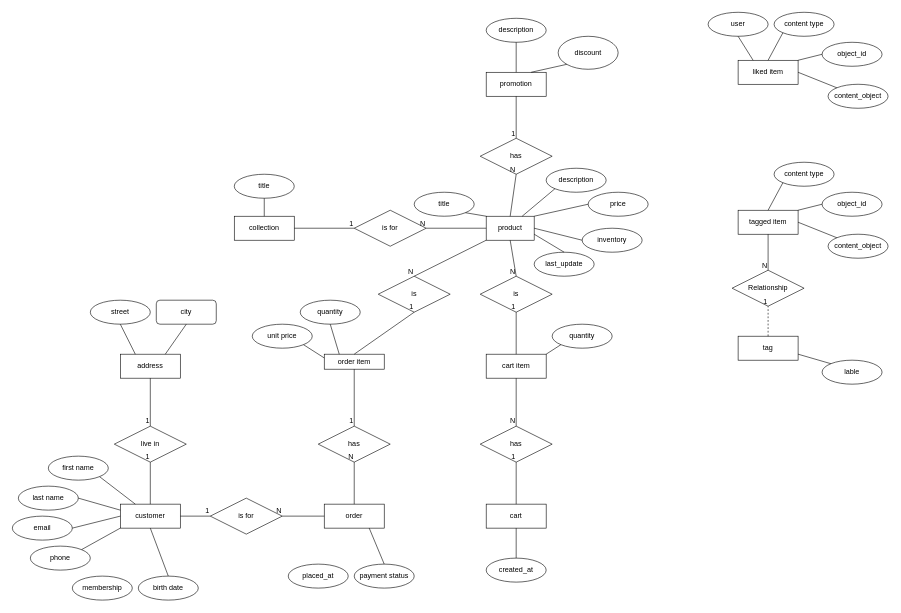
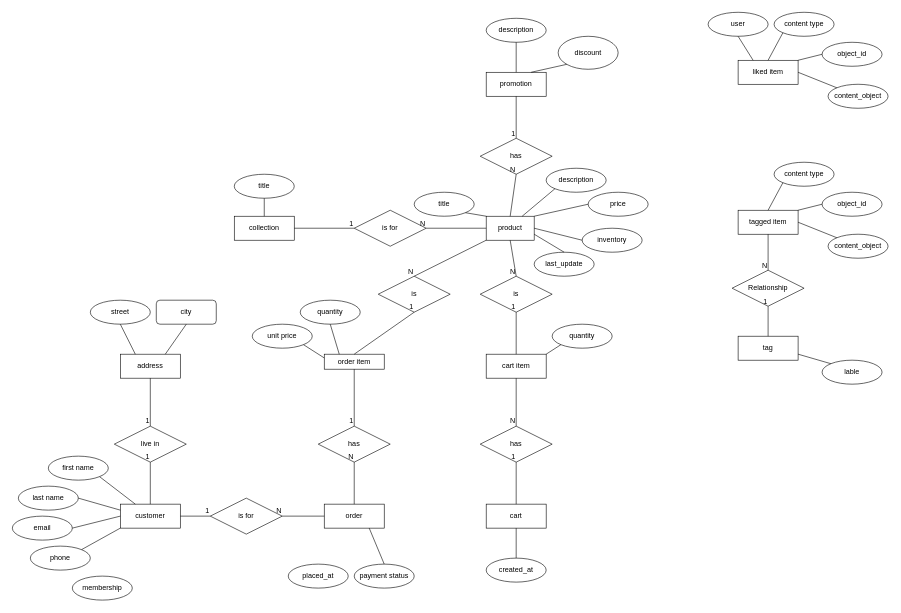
(768, 321) -> (768, 321)
(159, 552) -> none
(168, 588) -> none
